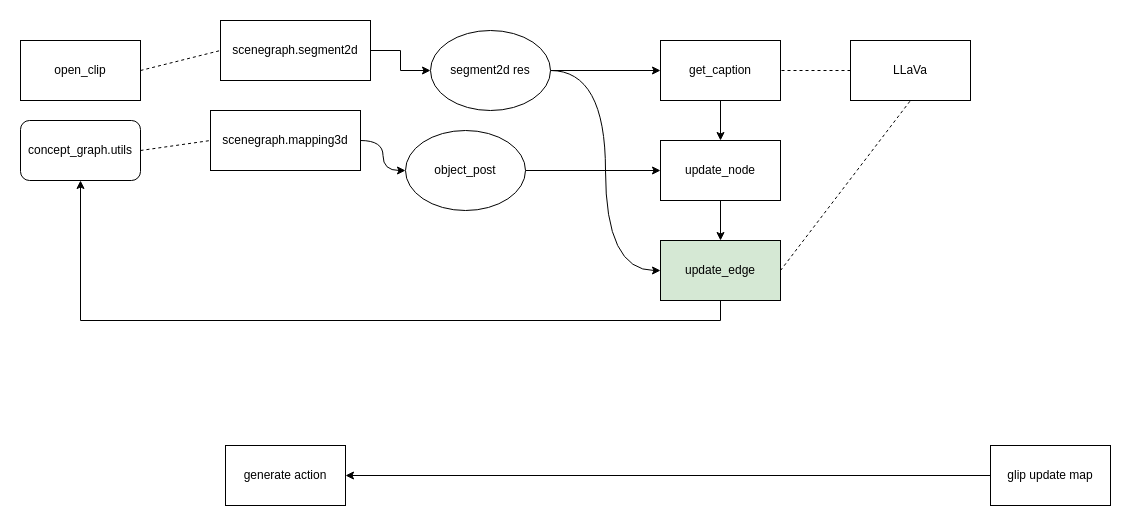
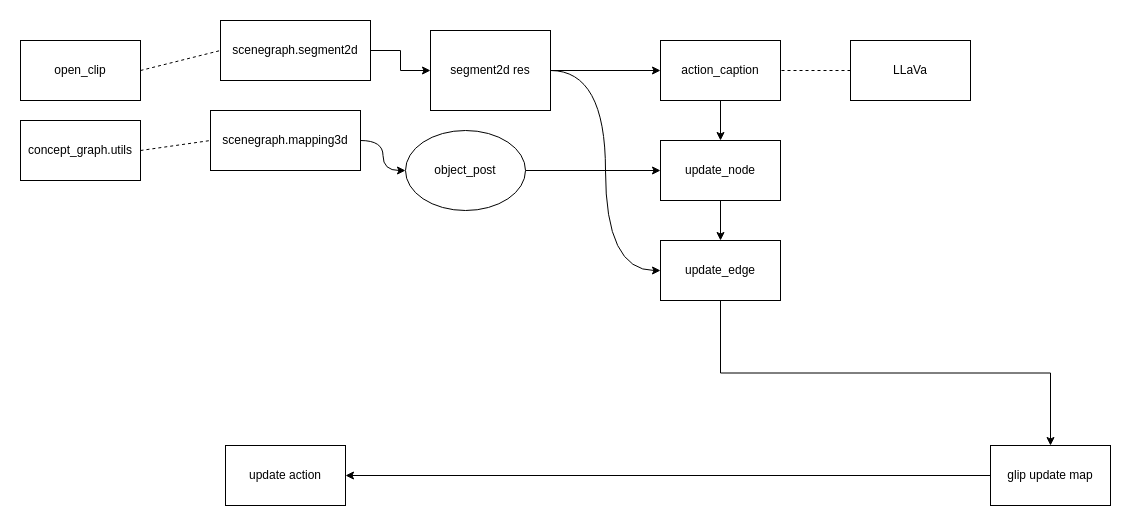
(491, 71) -> (491, 71)
(721, 71) -> (721, 71)
(81, 151) -> (81, 151)
(846, 186) -> none
(721, 271) -> (721, 271)
(336, 321) -> (891, 373)
(286, 476) -> (286, 476)
